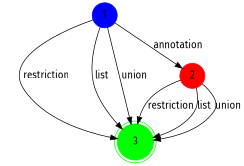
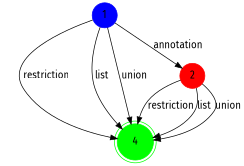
(135, 142) -> (135, 142)
